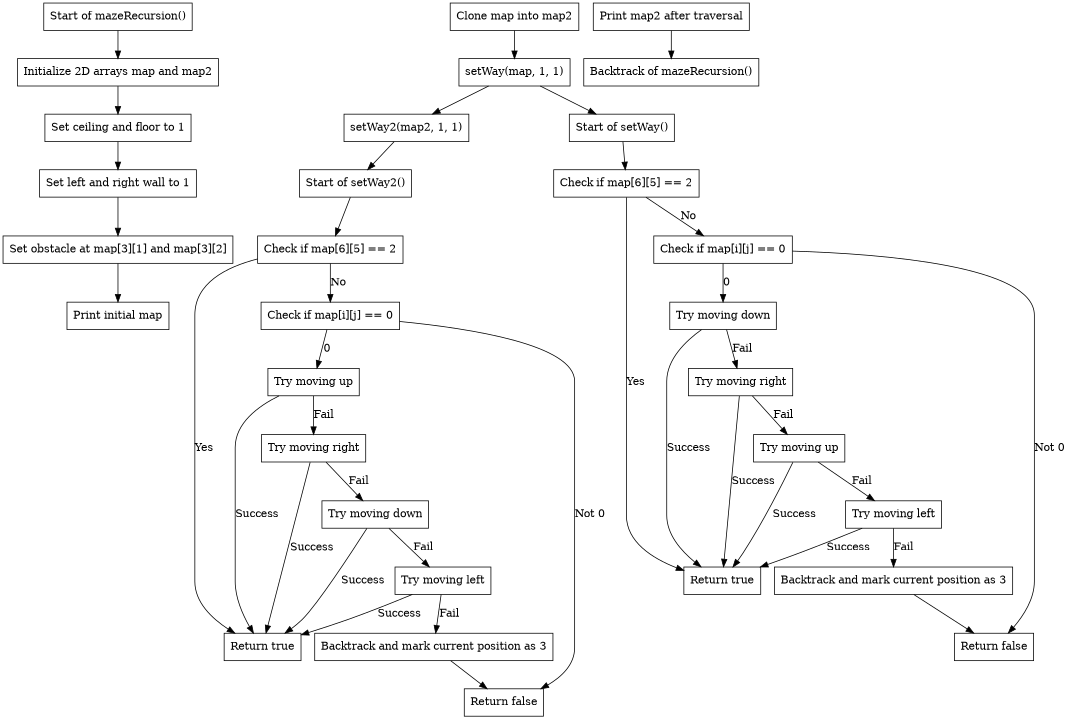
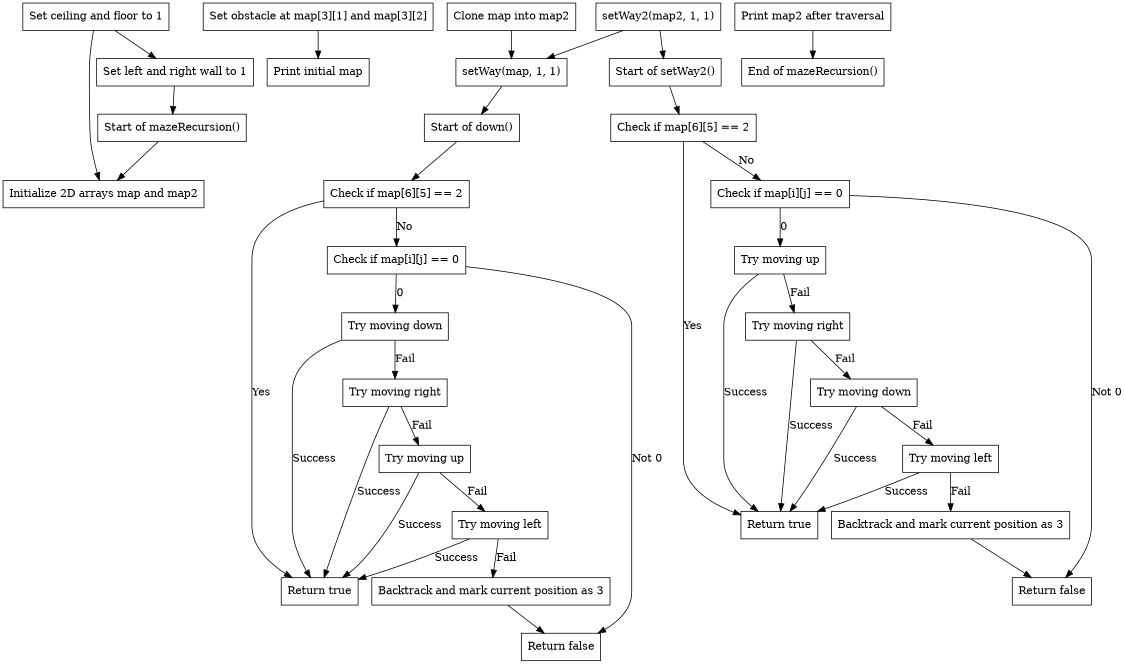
(671, 72) -> (813, 72)
(118, 96) -> (89, 102)
(464, 98) -> (589, 43)
(622, 128) -> (472, 128)
(118, 213) -> (174, 96)
